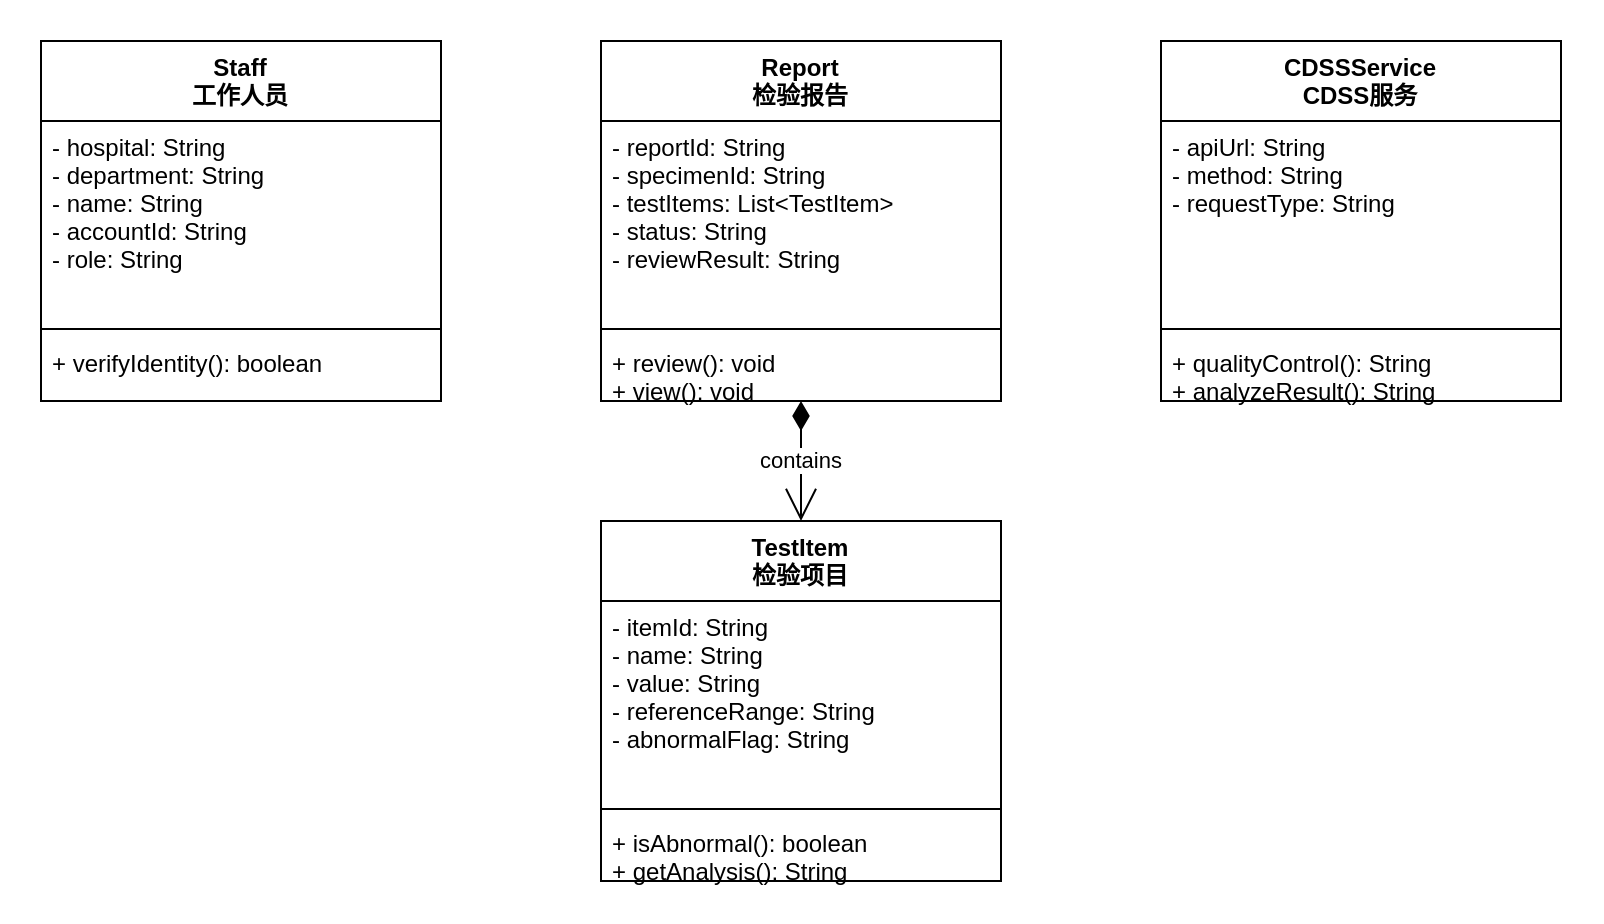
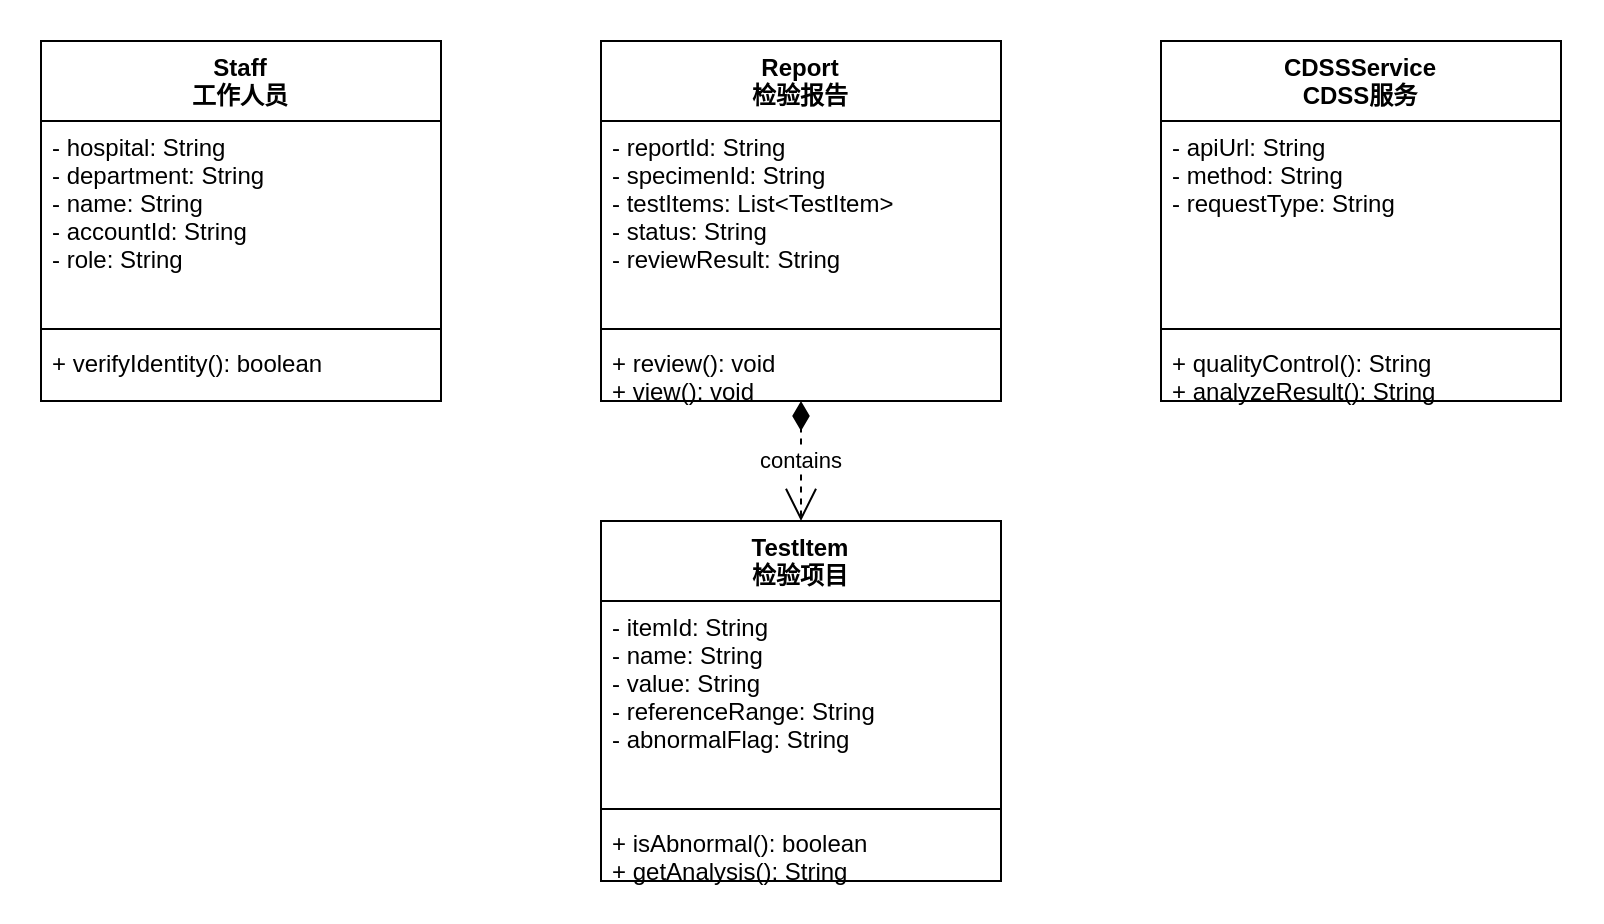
(801, 495) -> (801, 495)
